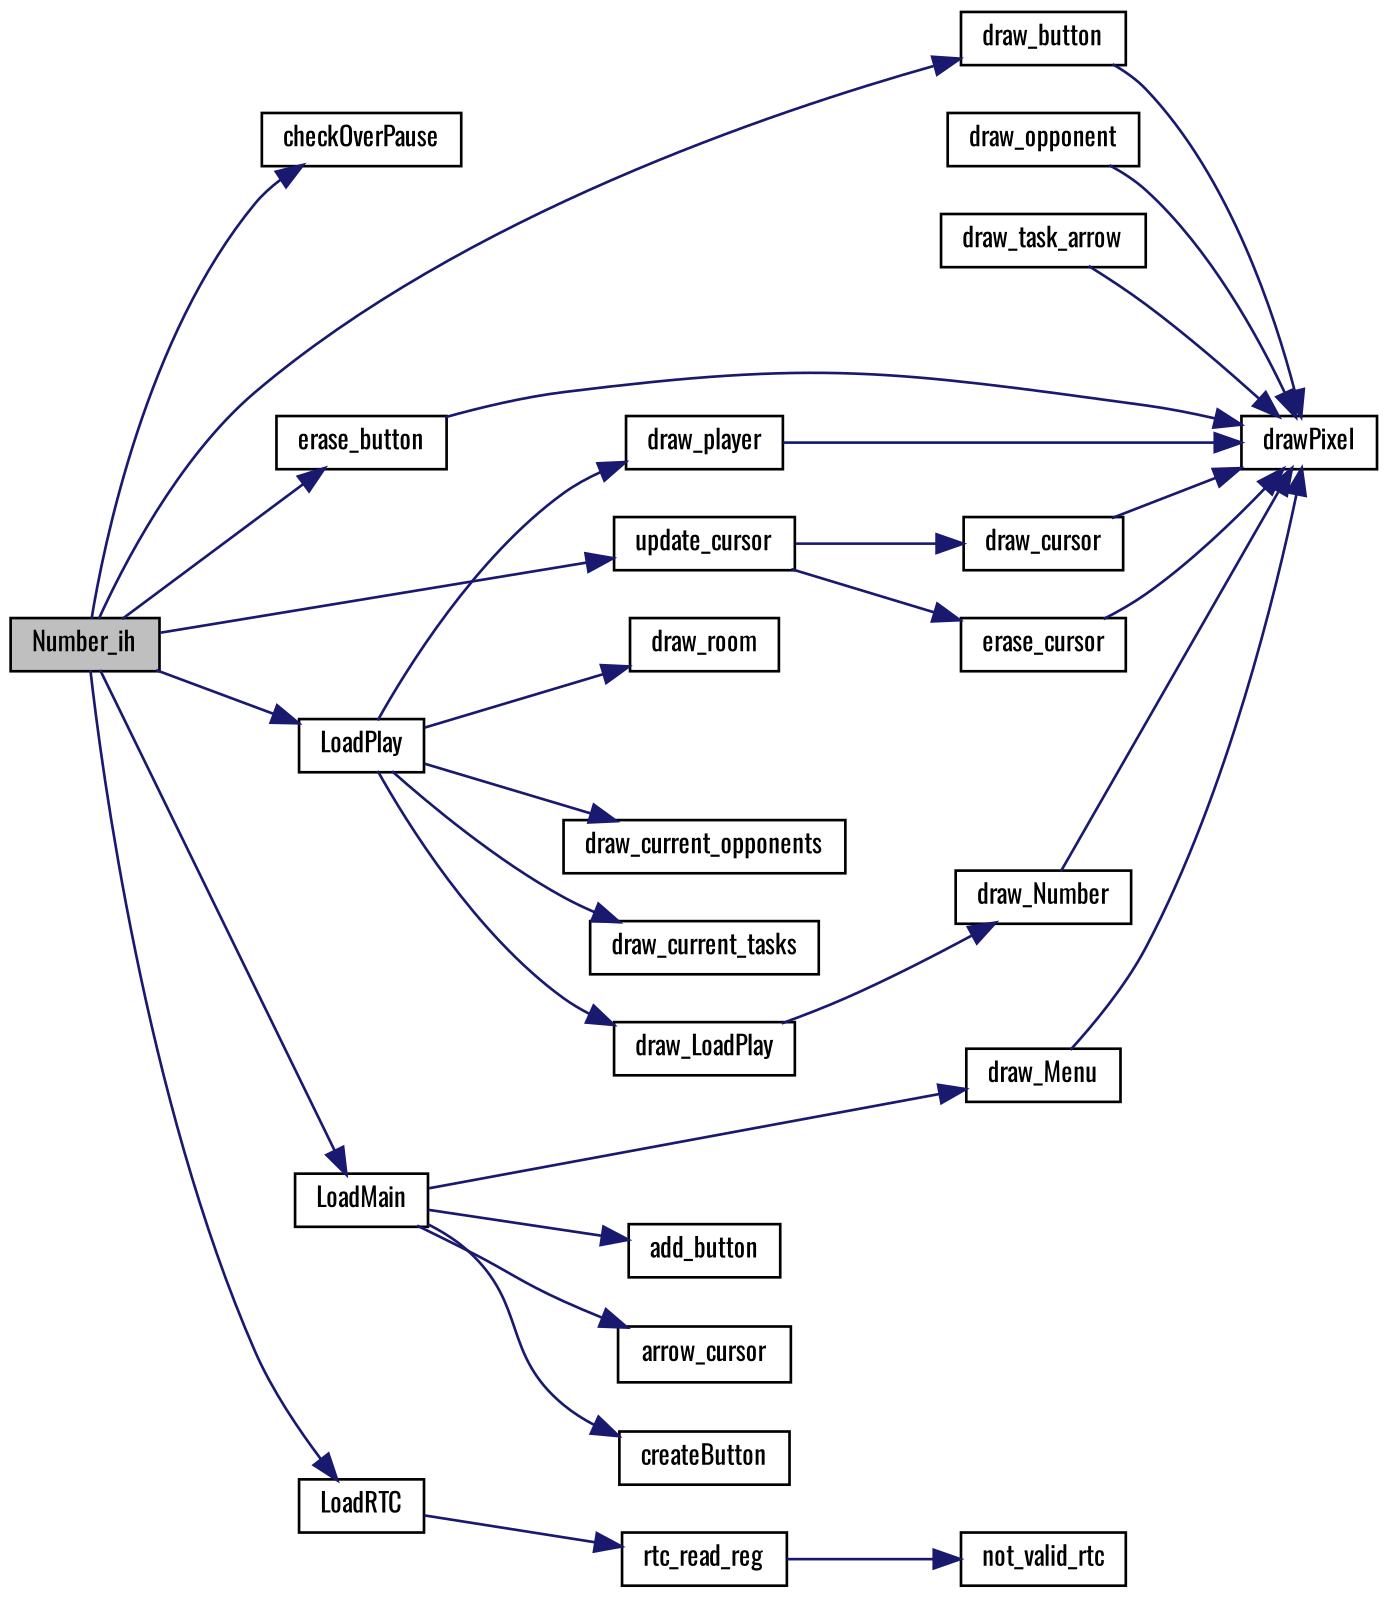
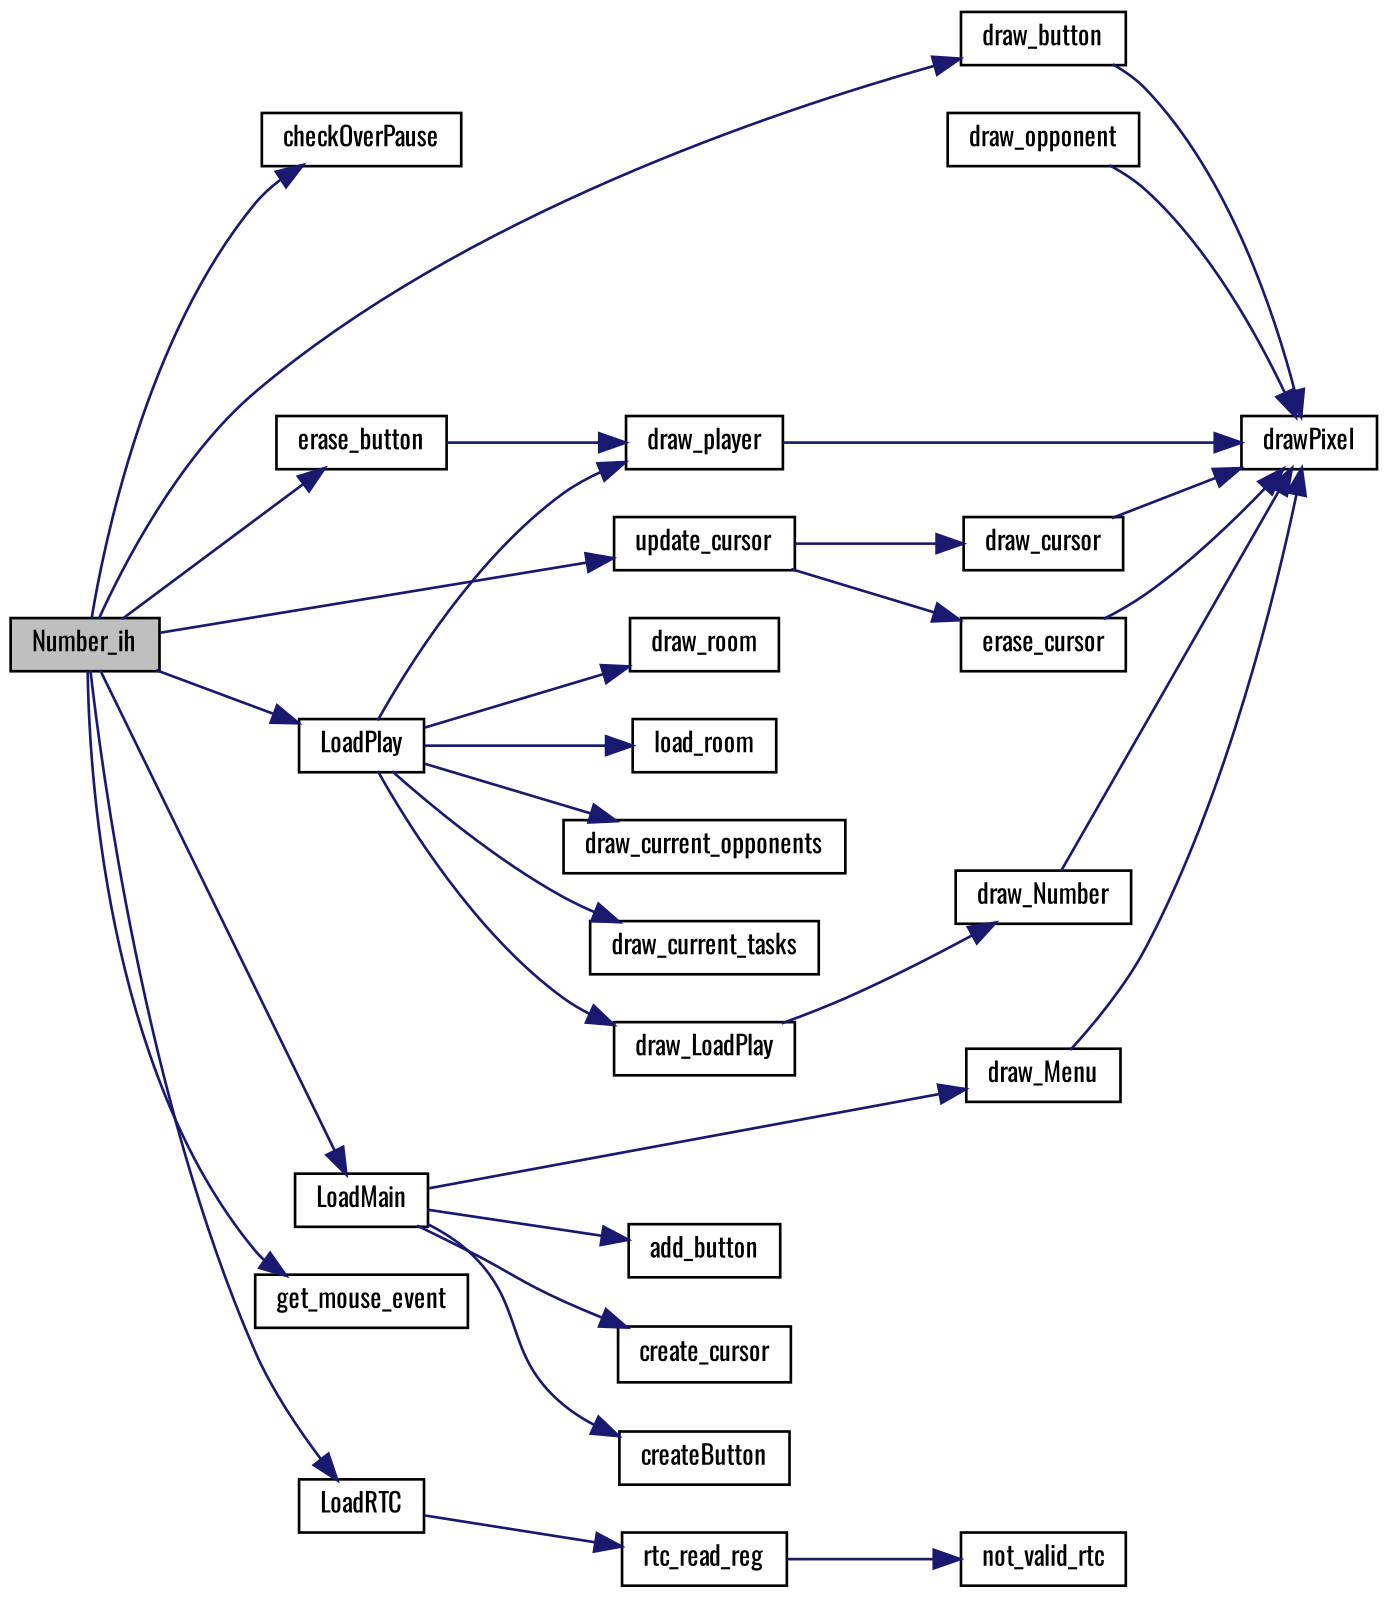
(1043, 241) -> none
(830, 373) -> (523, 443)
none -> (704, 746)
none -> (362, 1301)
(704, 1354) -> (704, 1354)
